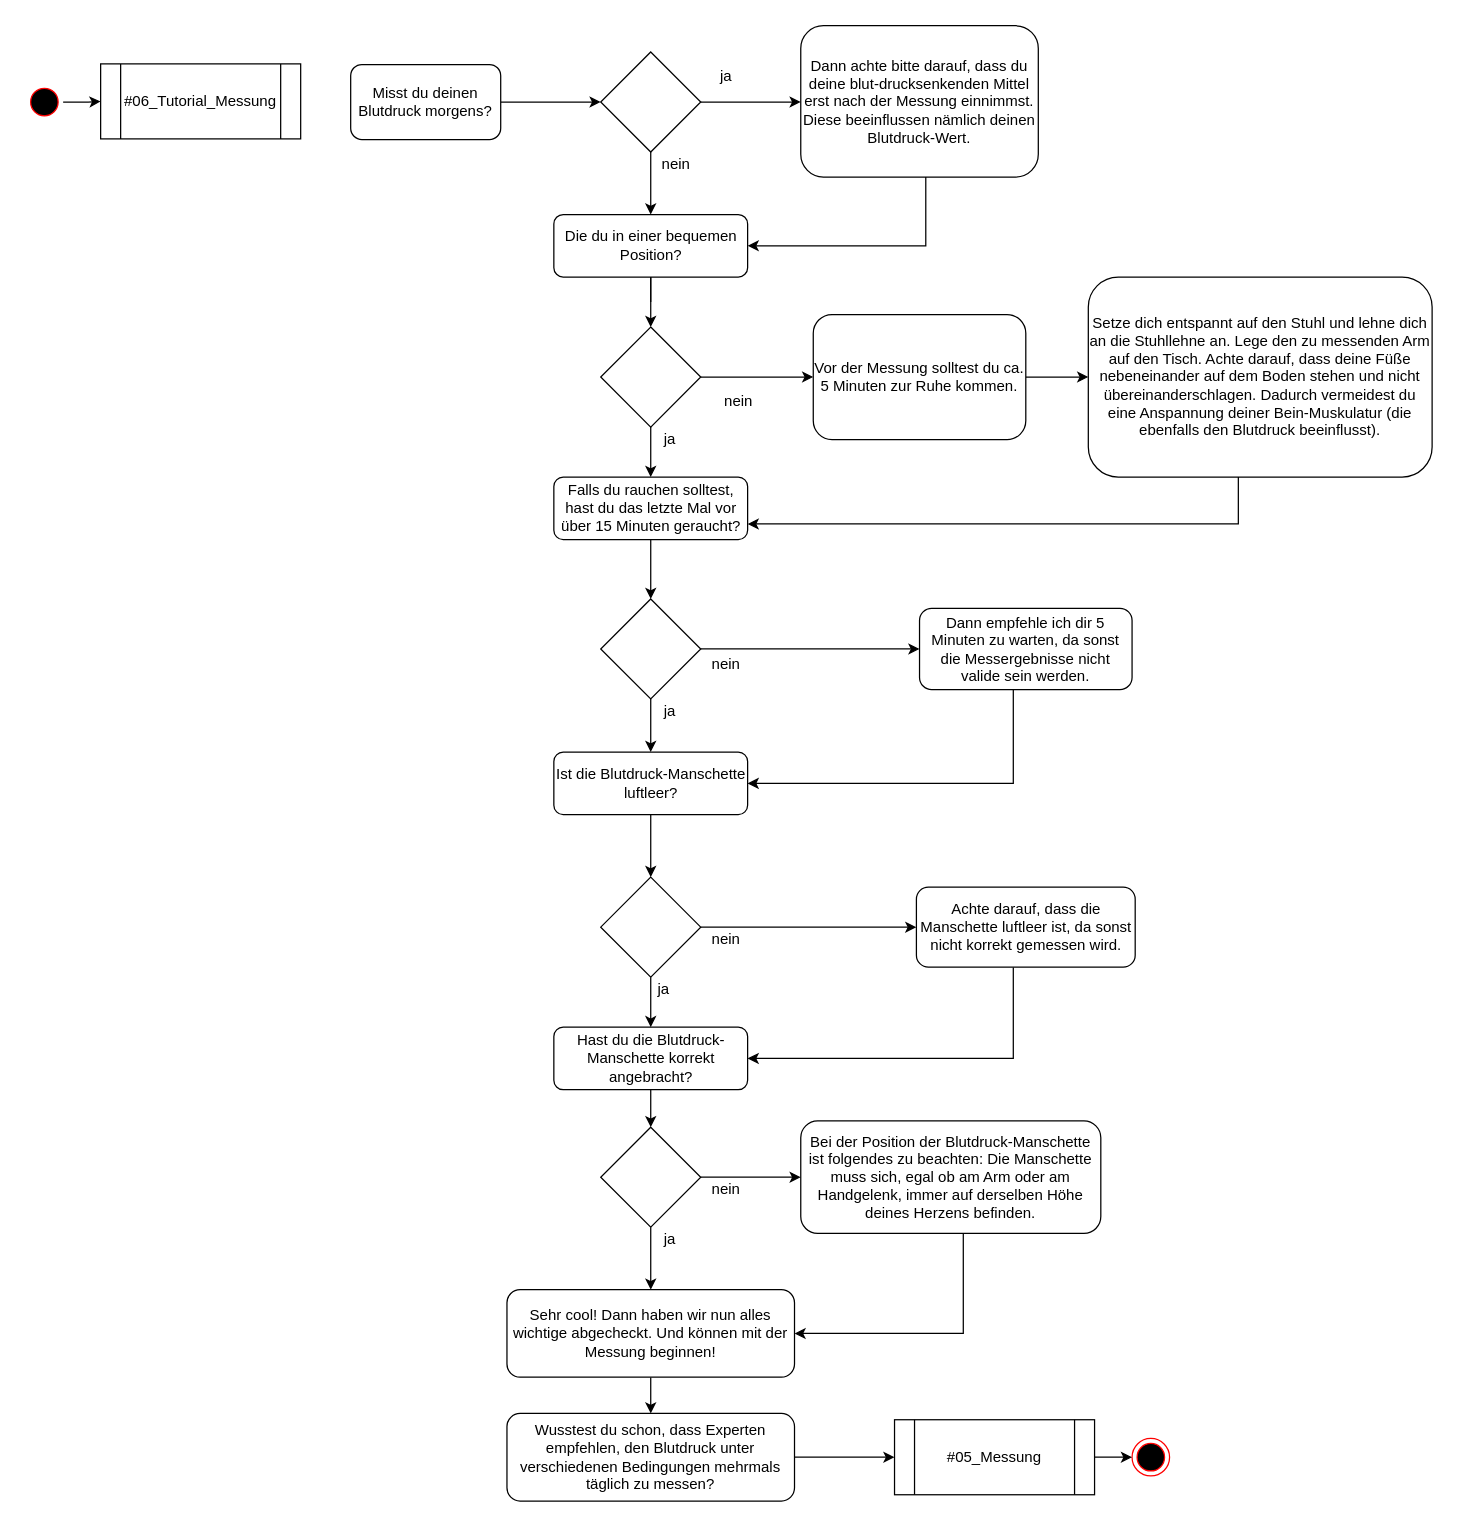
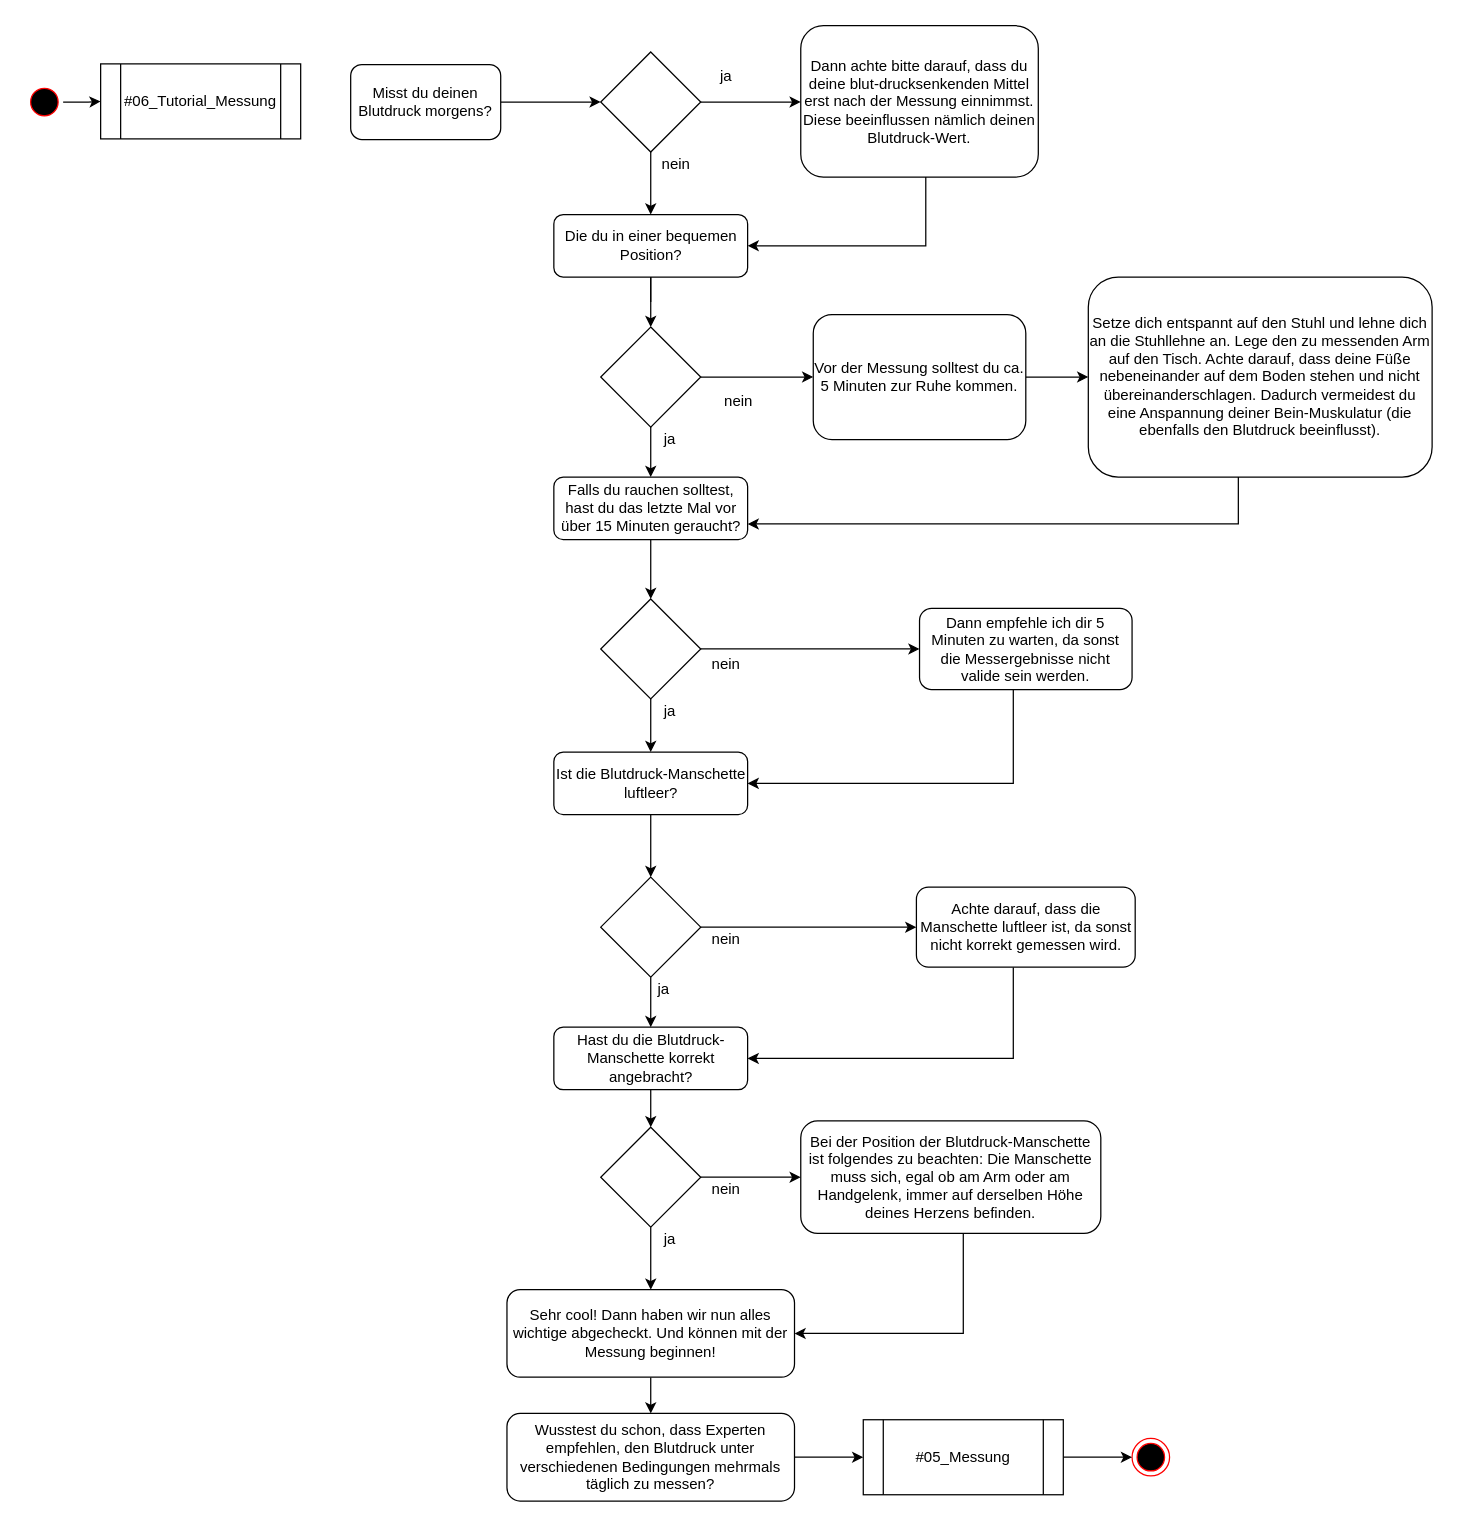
(994, 1457) -> (963, 1457)
